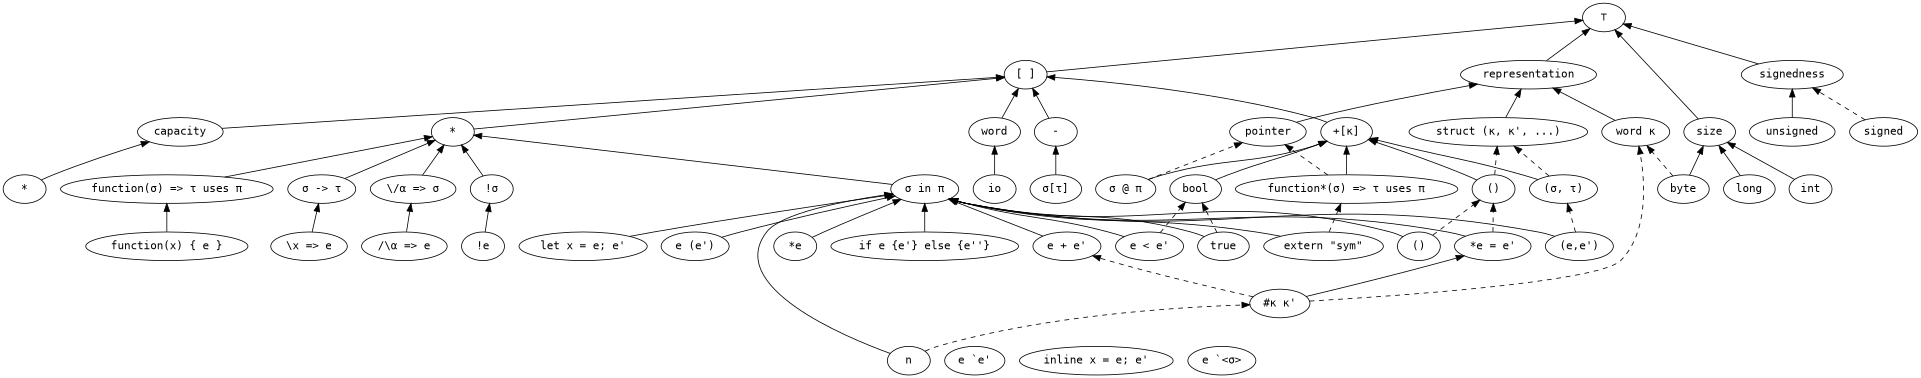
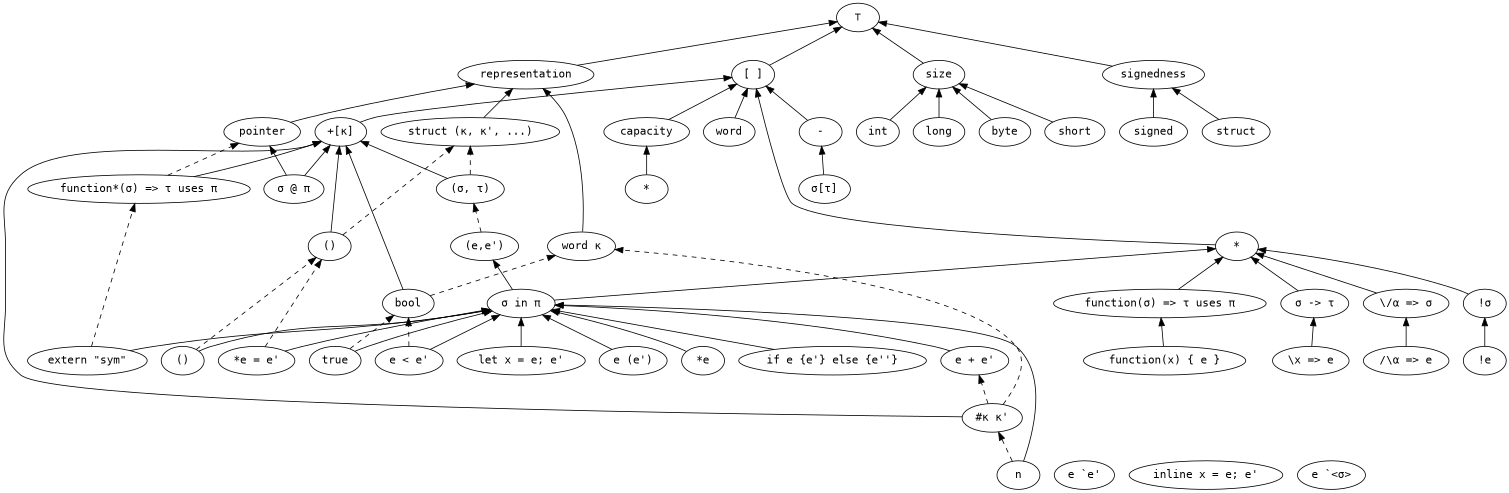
(1842, 106) -> (1154, 107)
none -> (1075, 132)
(1792, 132) -> (1236, 132)
(1192, 163) -> (280, 164)
(1663, 164) -> (489, 277)
(995, 189) -> none
(1346, 215) -> (505, 278)
(1381, 278) -> (236, 398)
